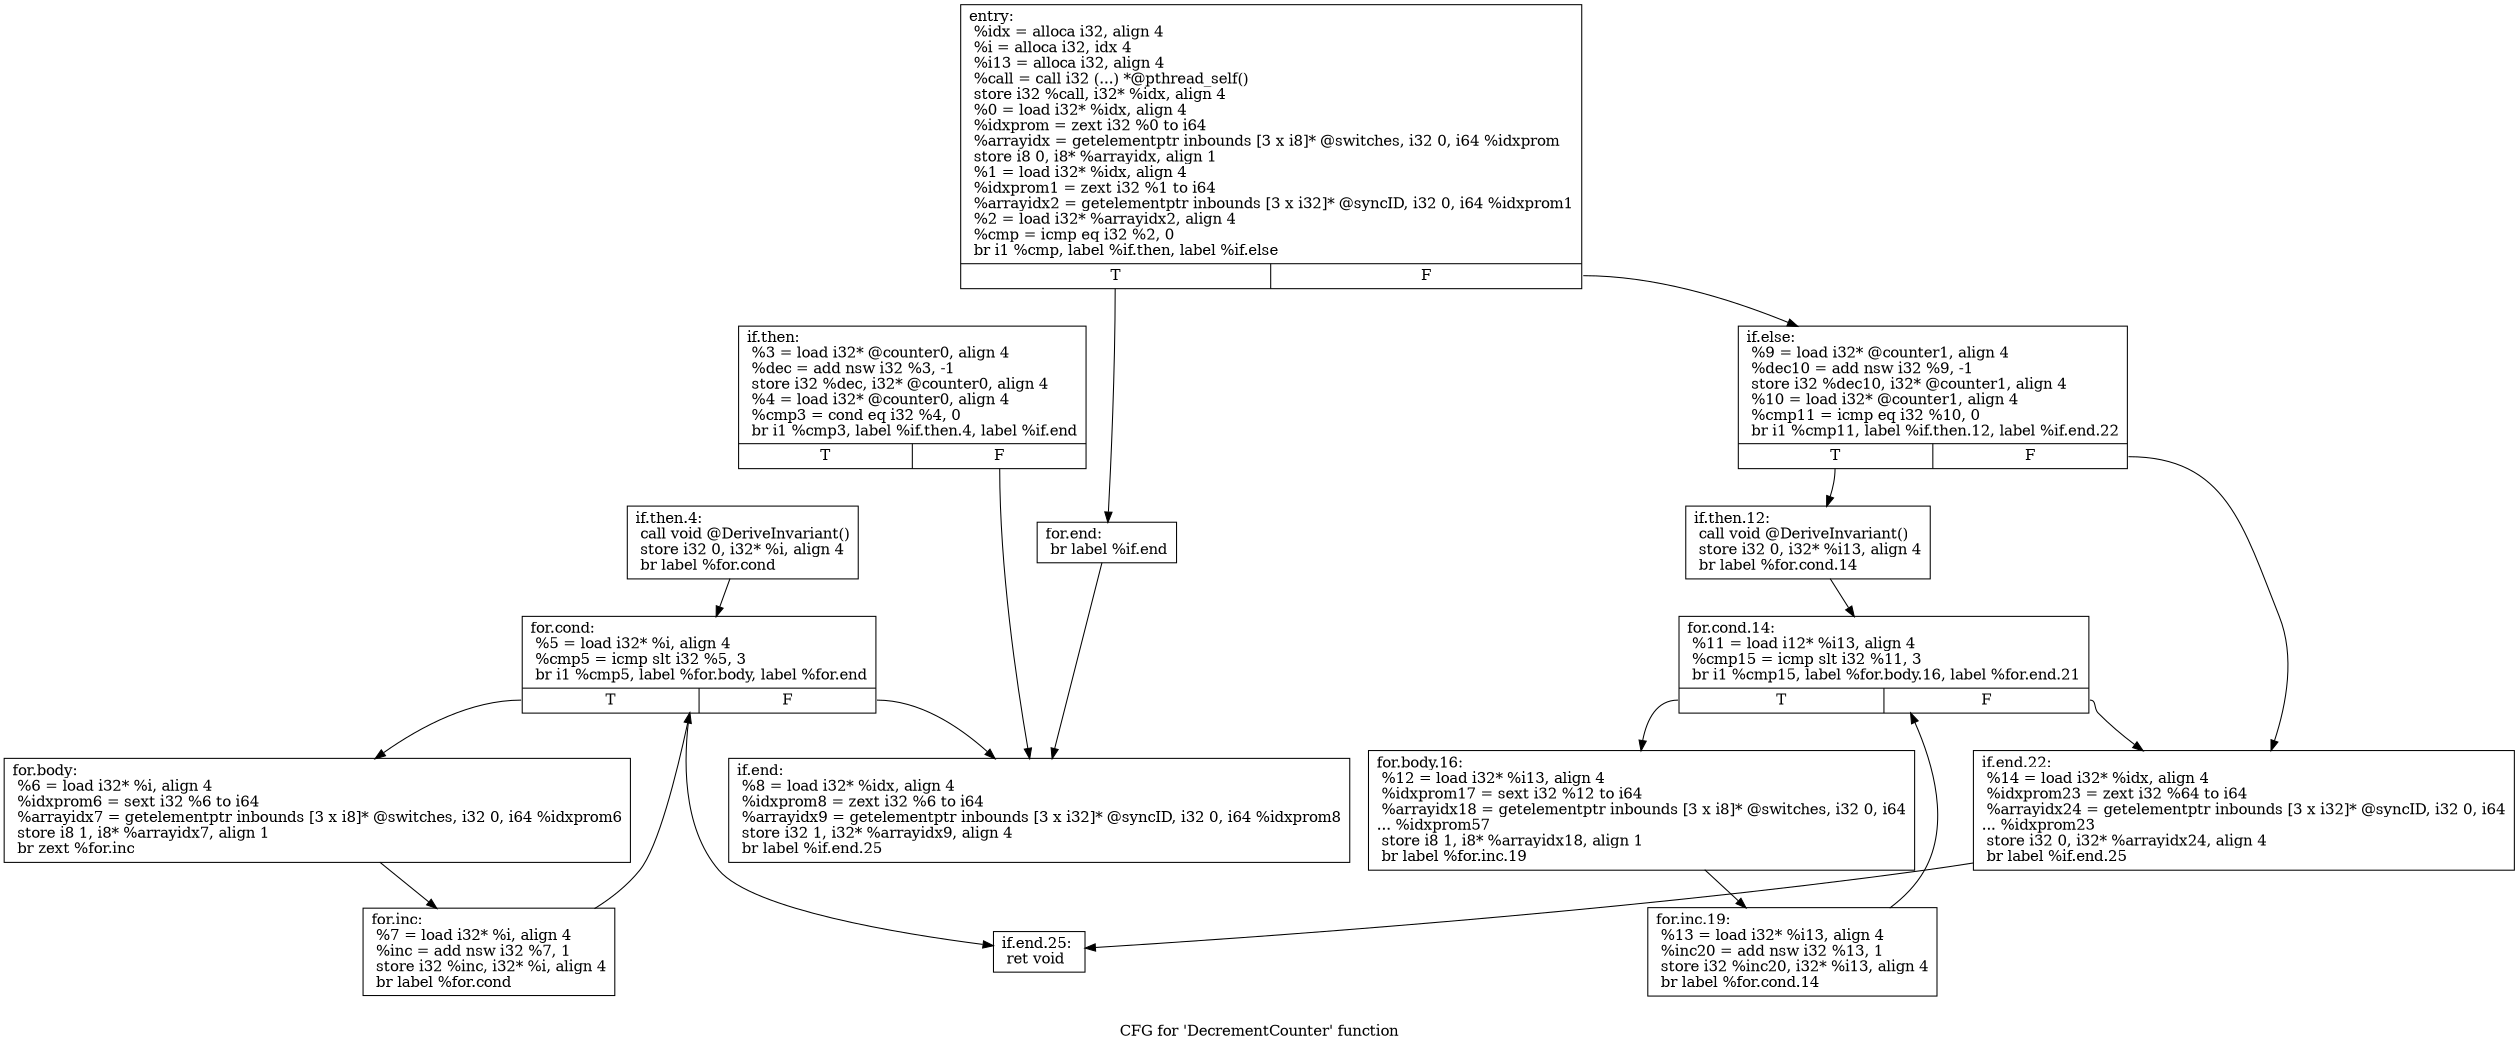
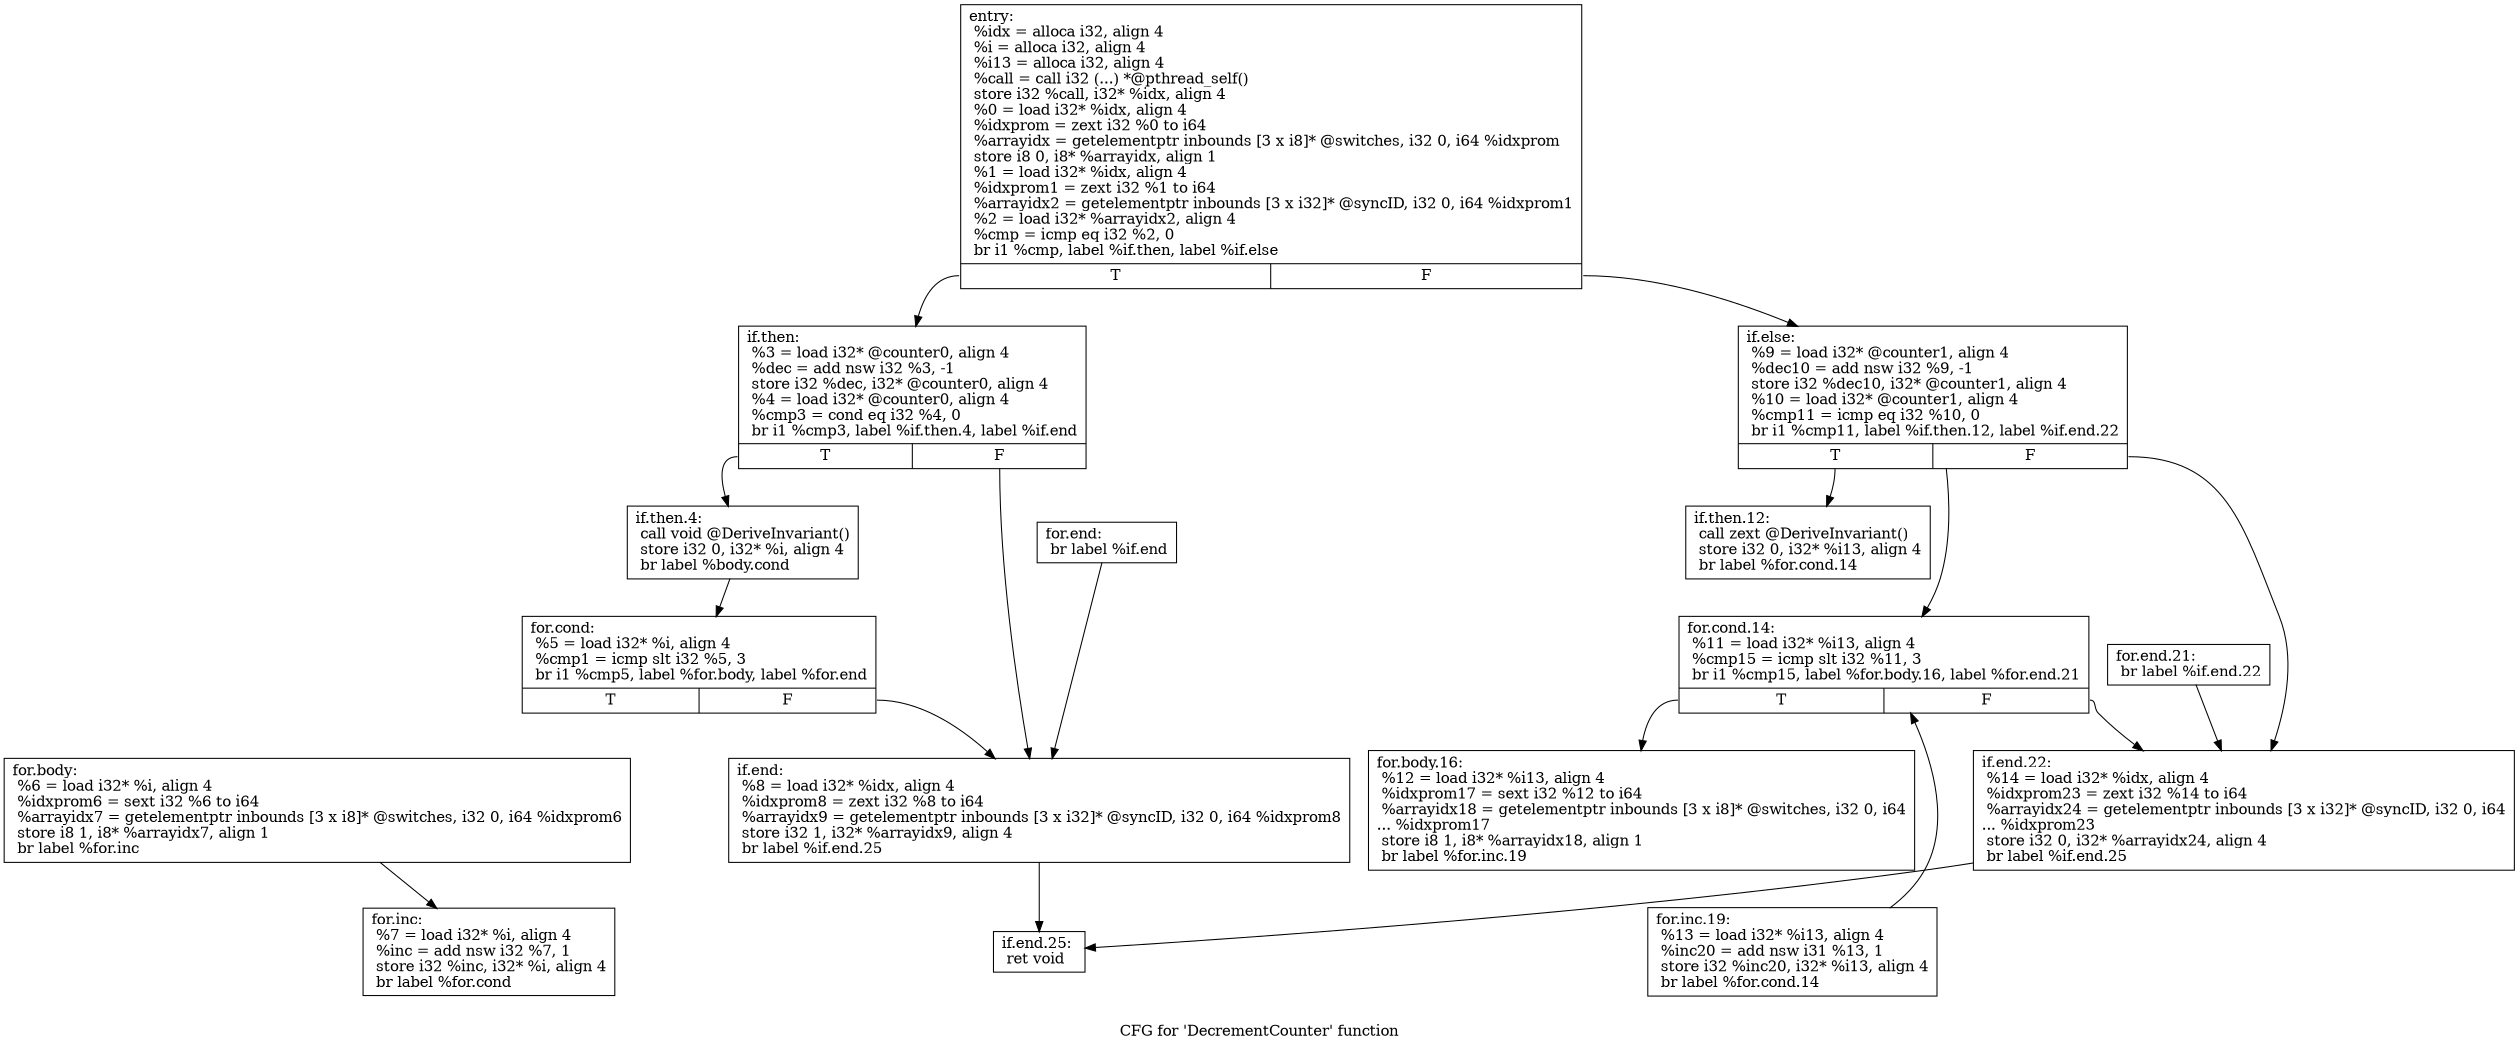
(1051, 48) -> (1057, 48)
(1113, 400) -> (932, 289)
none -> (722, 472)
(1801, 534) -> (1801, 534)
(706, 565) -> (713, 565)
(1839, 593) -> (1947, 540)
(1802, 644) -> (1802, 644)
(639, 660) -> (639, 660)
none -> (2189, 665)
(449, 716) -> none
(2115, 794) -> (2115, 794)
(861, 802) -> (861, 802)
(1434, 825) -> (1434, 825)
(660, 827) -> none
(74, 849) -> (76, 849)
(1721, 885) -> none
(767, 898) -> (1039, 892)
(1770, 951) -> (1770, 951)
